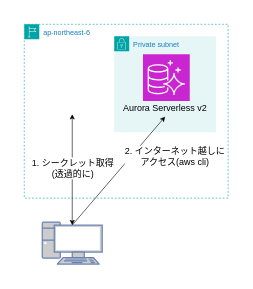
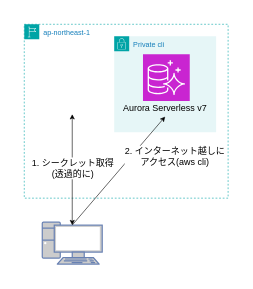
(72, 33) -> (72, 33)
(160, 45) -> (152, 45)
(165, 108) -> (165, 108)
